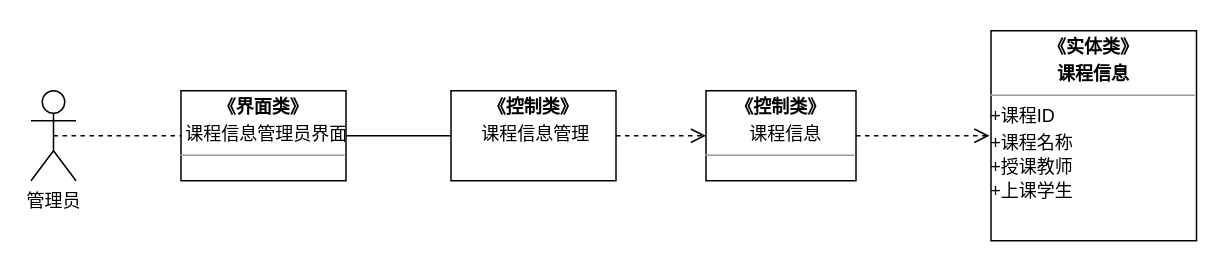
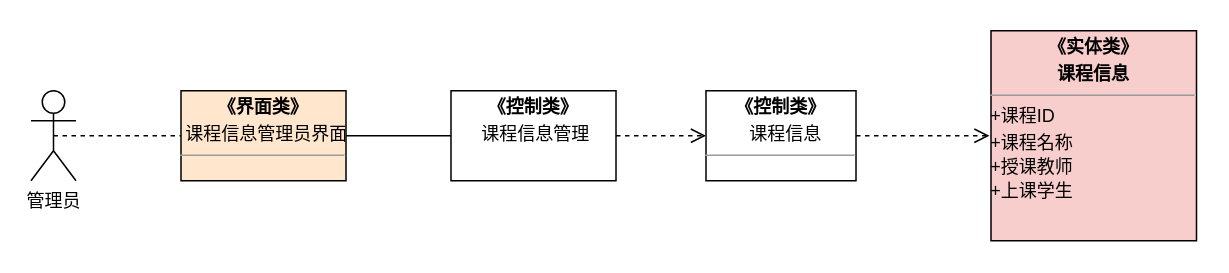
(263, 136) -> (263, 136)
(1094, 136) -> (1094, 136)
